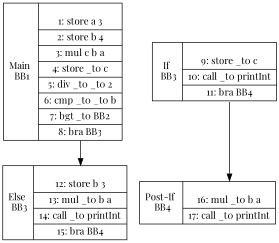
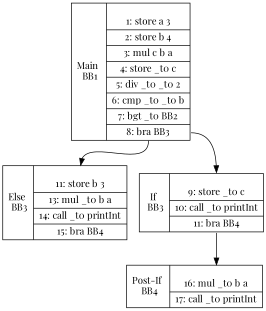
none -> (211, 143)
(80, 184) -> (80, 184)
